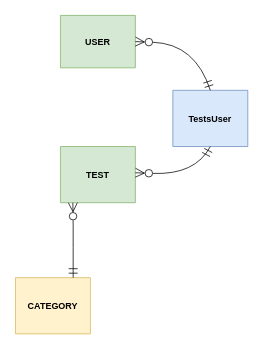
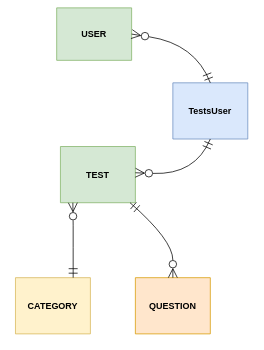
(98, 42) -> (94, 34)
(210, 119) -> (210, 111)
none -> (156, 228)
none -> (173, 306)
